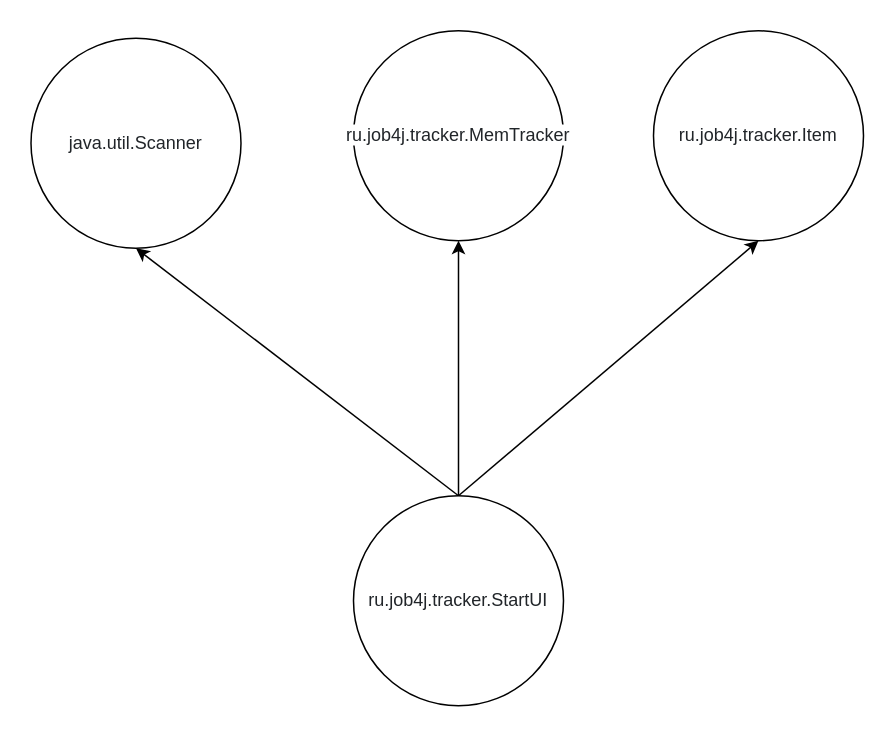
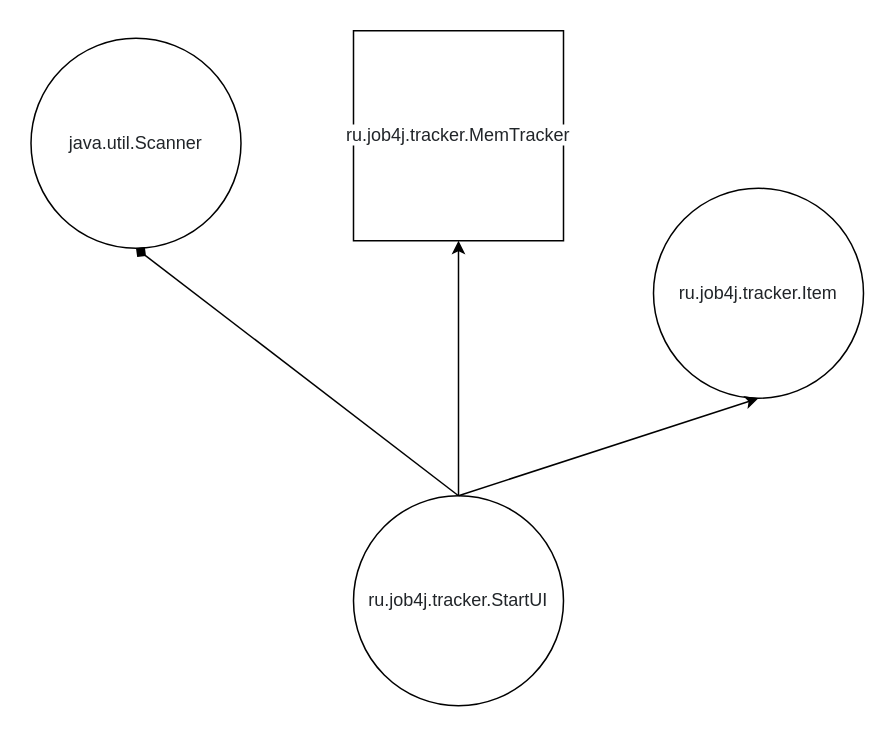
(458, 136) -> (458, 136)
(758, 136) -> (758, 293)
(144, 255) -> (146, 256)
